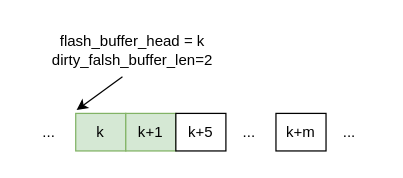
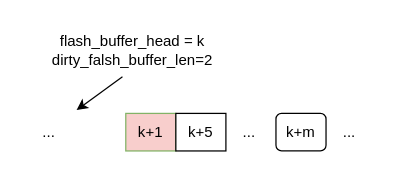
(101, 132) -> none
(151, 132) -> (151, 132)
(301, 132) -> (301, 132)
